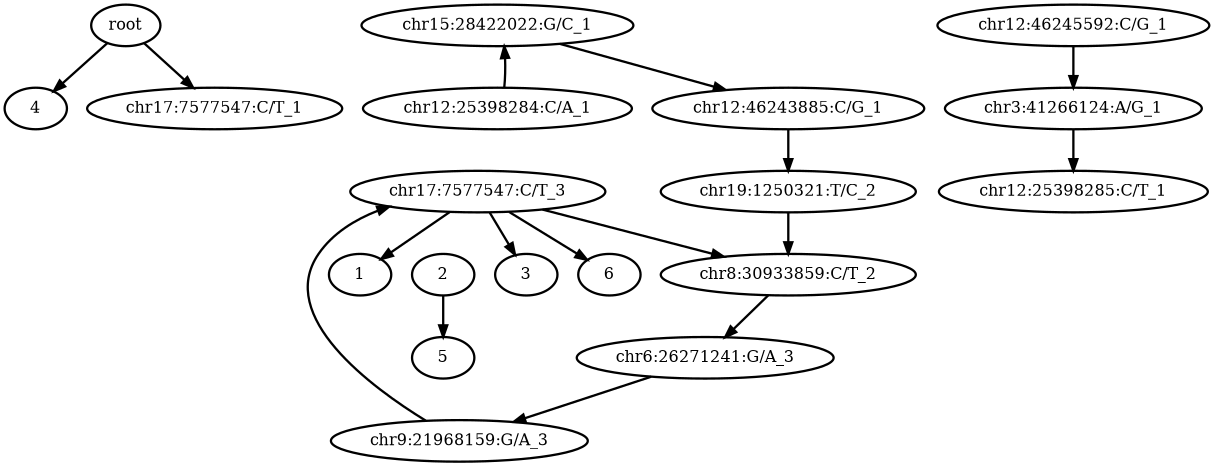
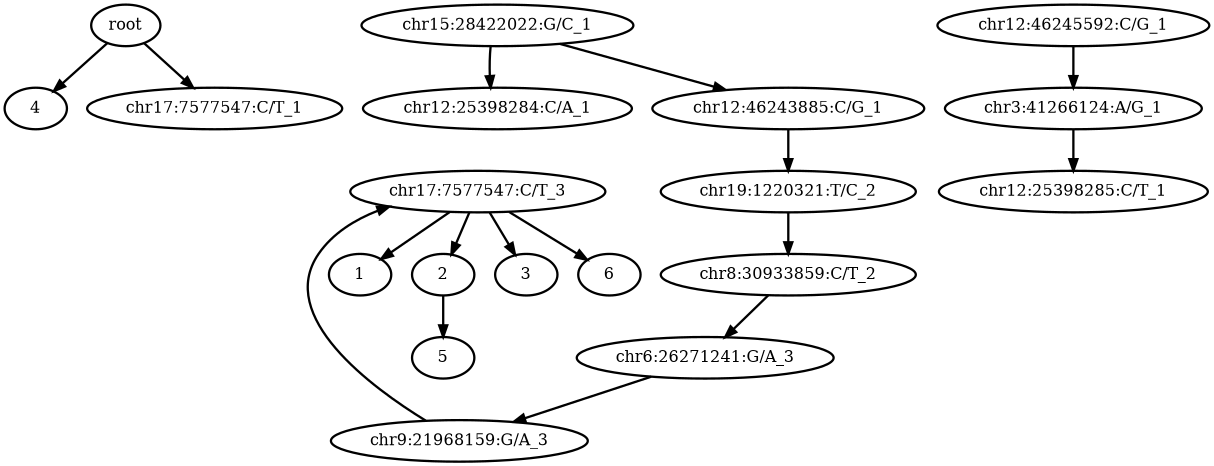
(505, 73) -> (490, 61)
(788, 192) -> (788, 192)
(628, 232) -> (463, 228)
